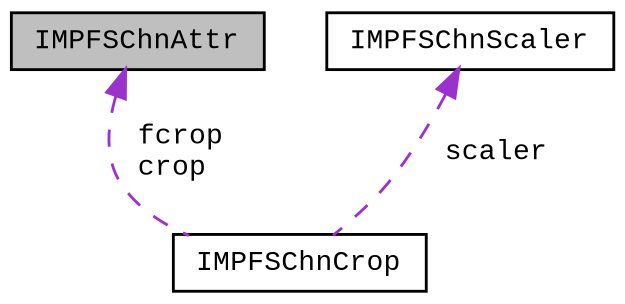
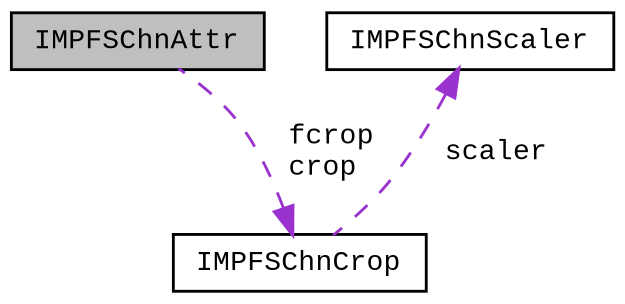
(120, 182) -> (243, 129)
